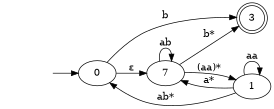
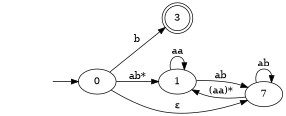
(206, 47) -> none
(209, 81) -> (221, 76)
(174, 106) -> (134, 82)
